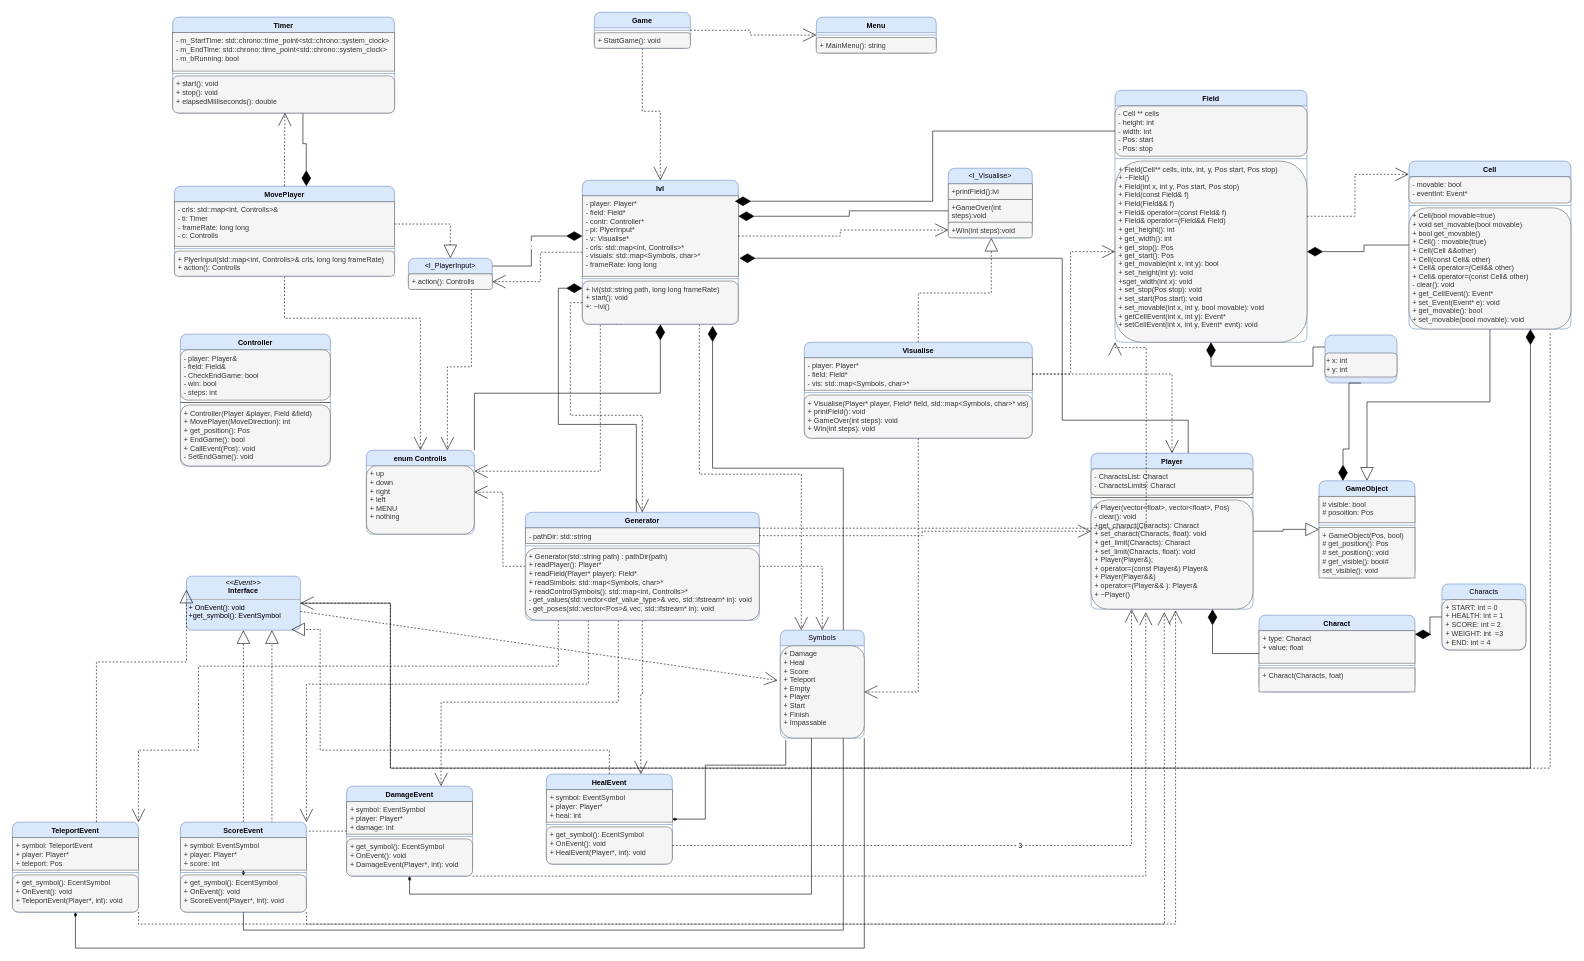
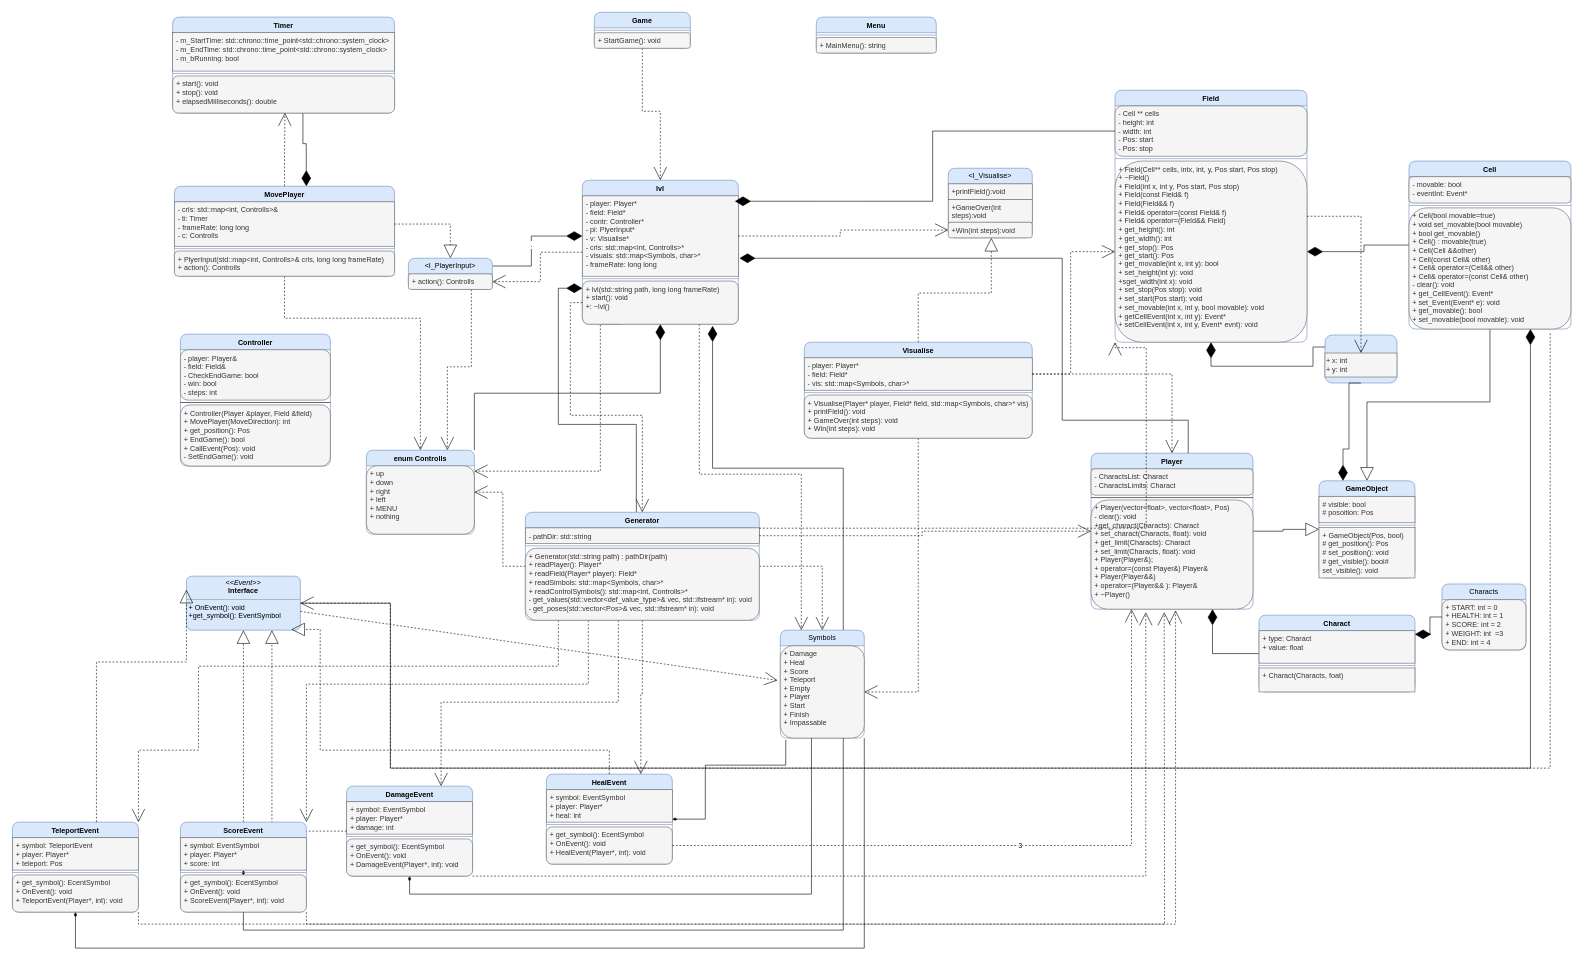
(750, 35) -> none
(1380, 174) -> (1361, 272)
(981, 192) -> (984, 192)
(849, 211) -> none
(1361, 365) -> (1361, 365)
